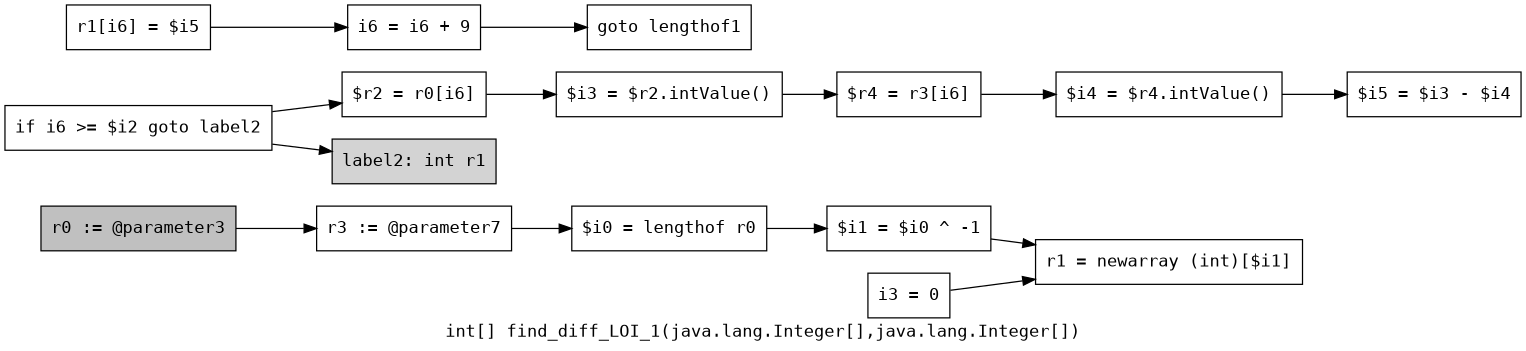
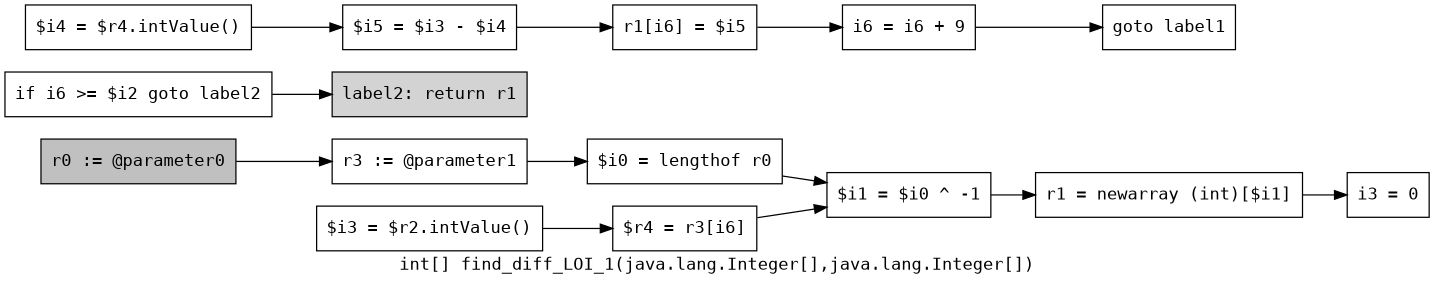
none -> (558, 27)
(669, 27) -> (1169, 27)
(414, 94) -> none
(1012, 94) -> (786, 213)
(414, 161) -> (430, 94)
(138, 228) -> (138, 161)
(414, 228) -> (430, 161)
(986, 286) -> (1318, 195)
